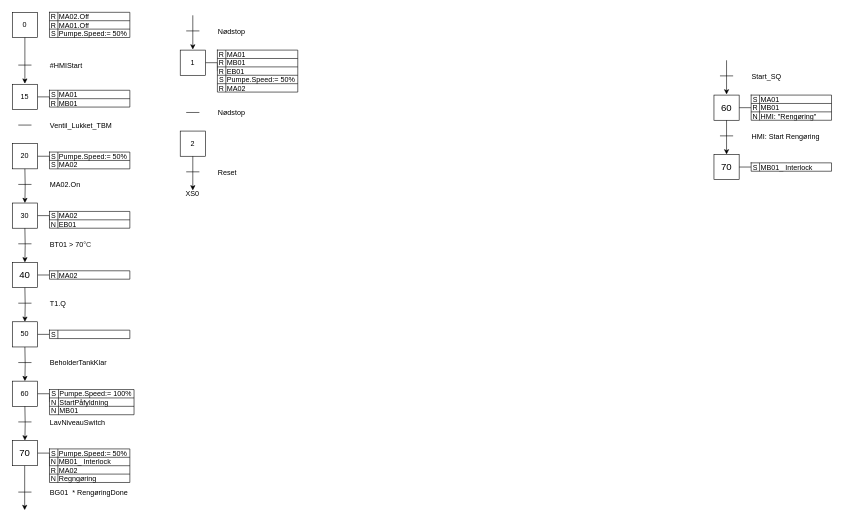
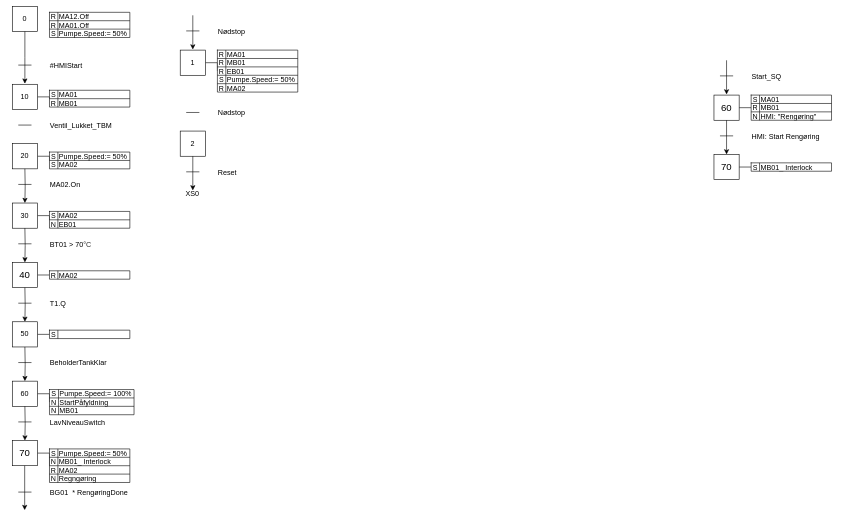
(74, 17) -> (74, 17)
(25, 25) -> (25, 19)
(25, 97) -> (25, 97)
